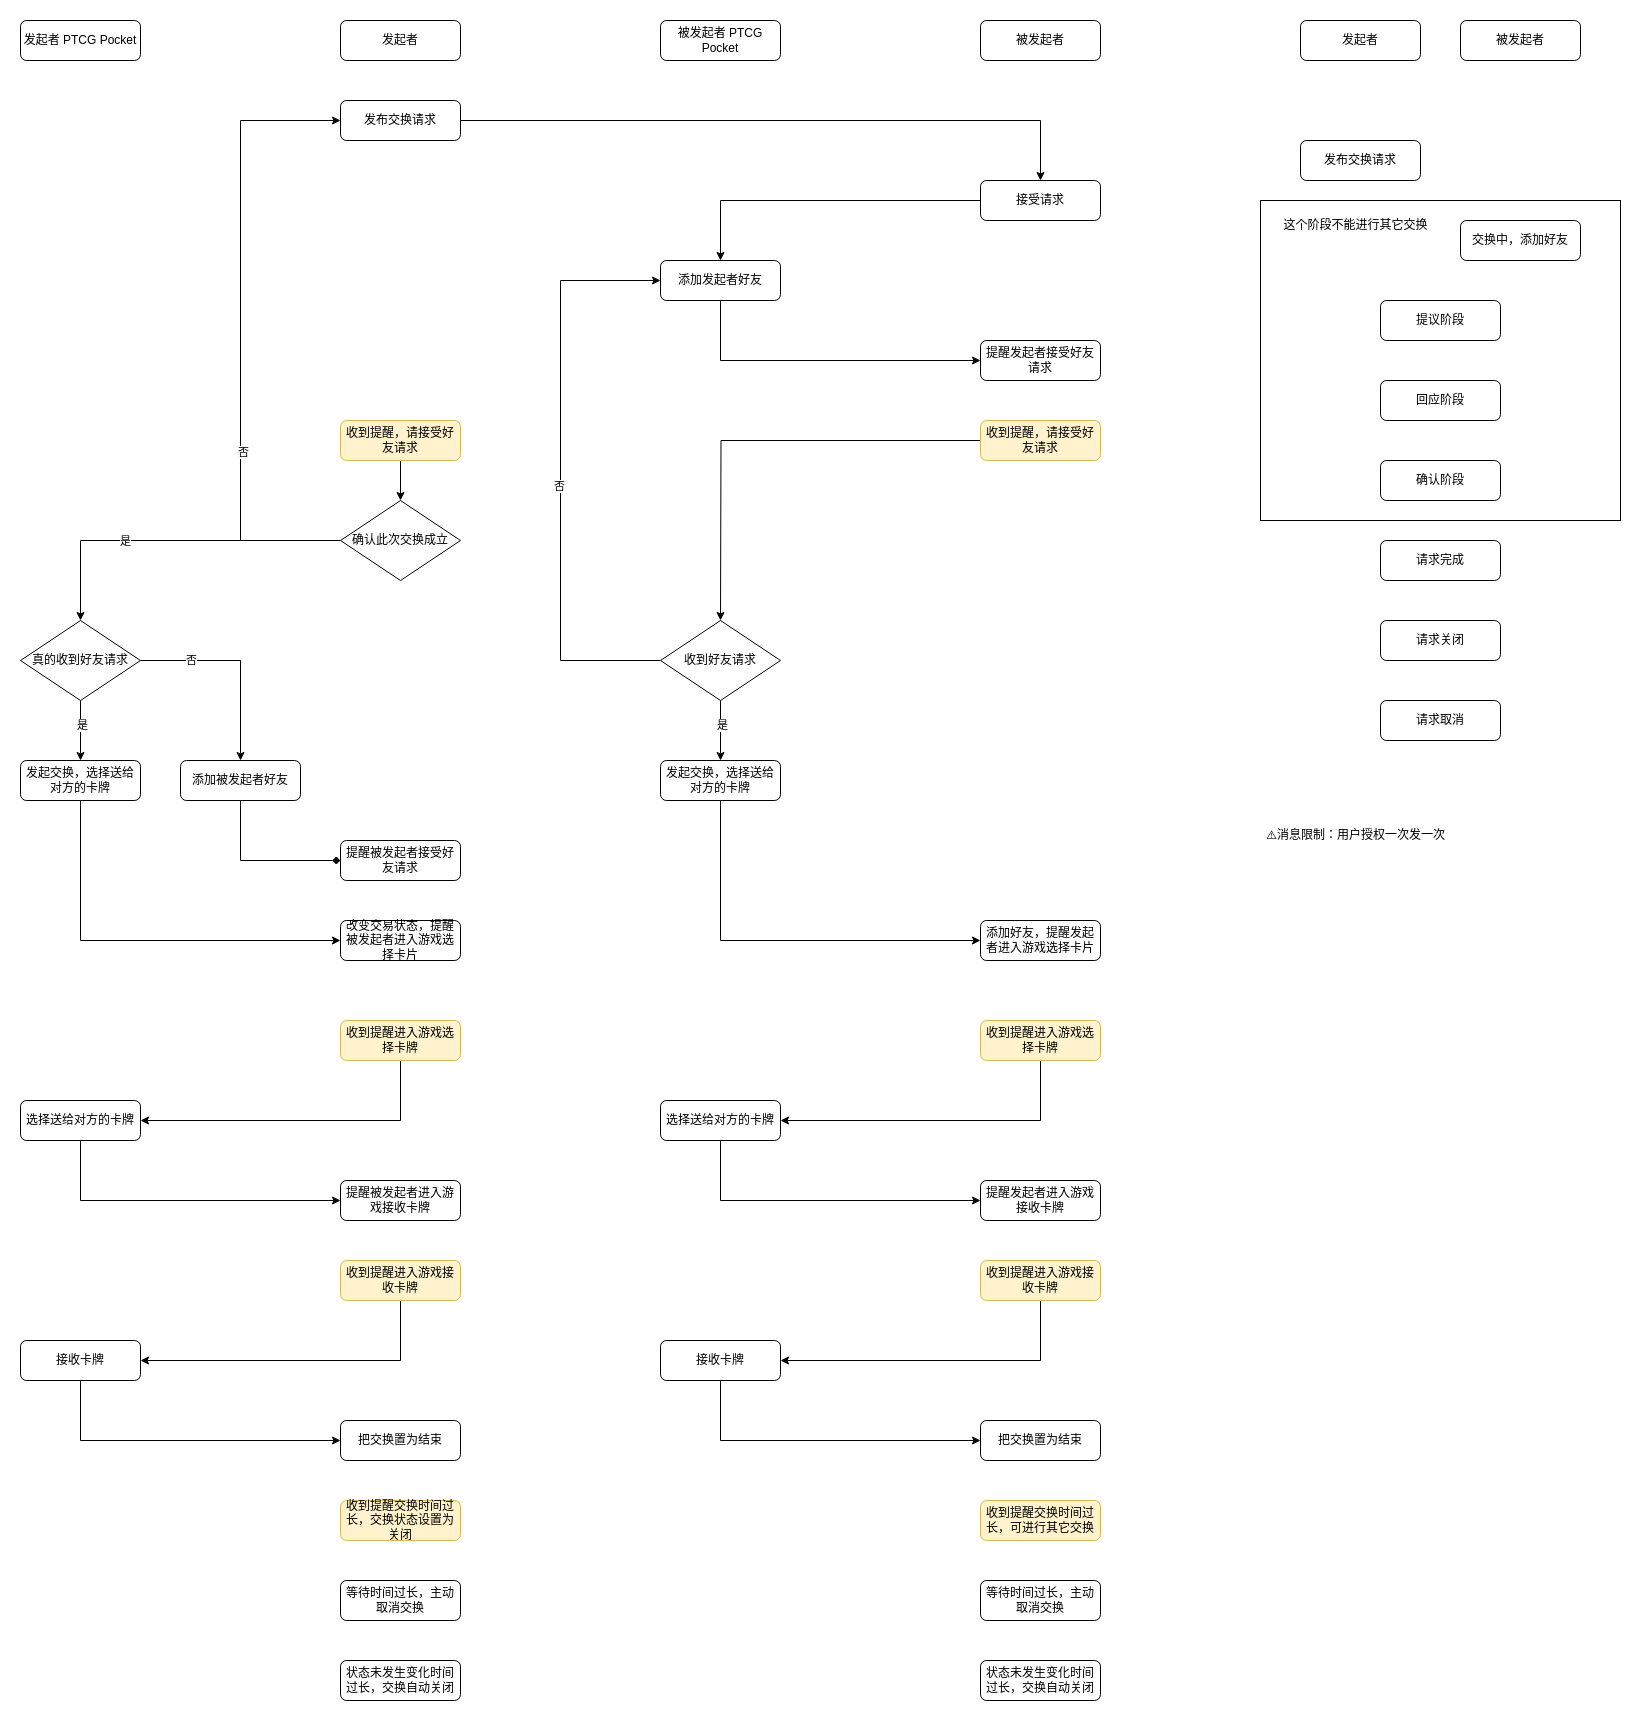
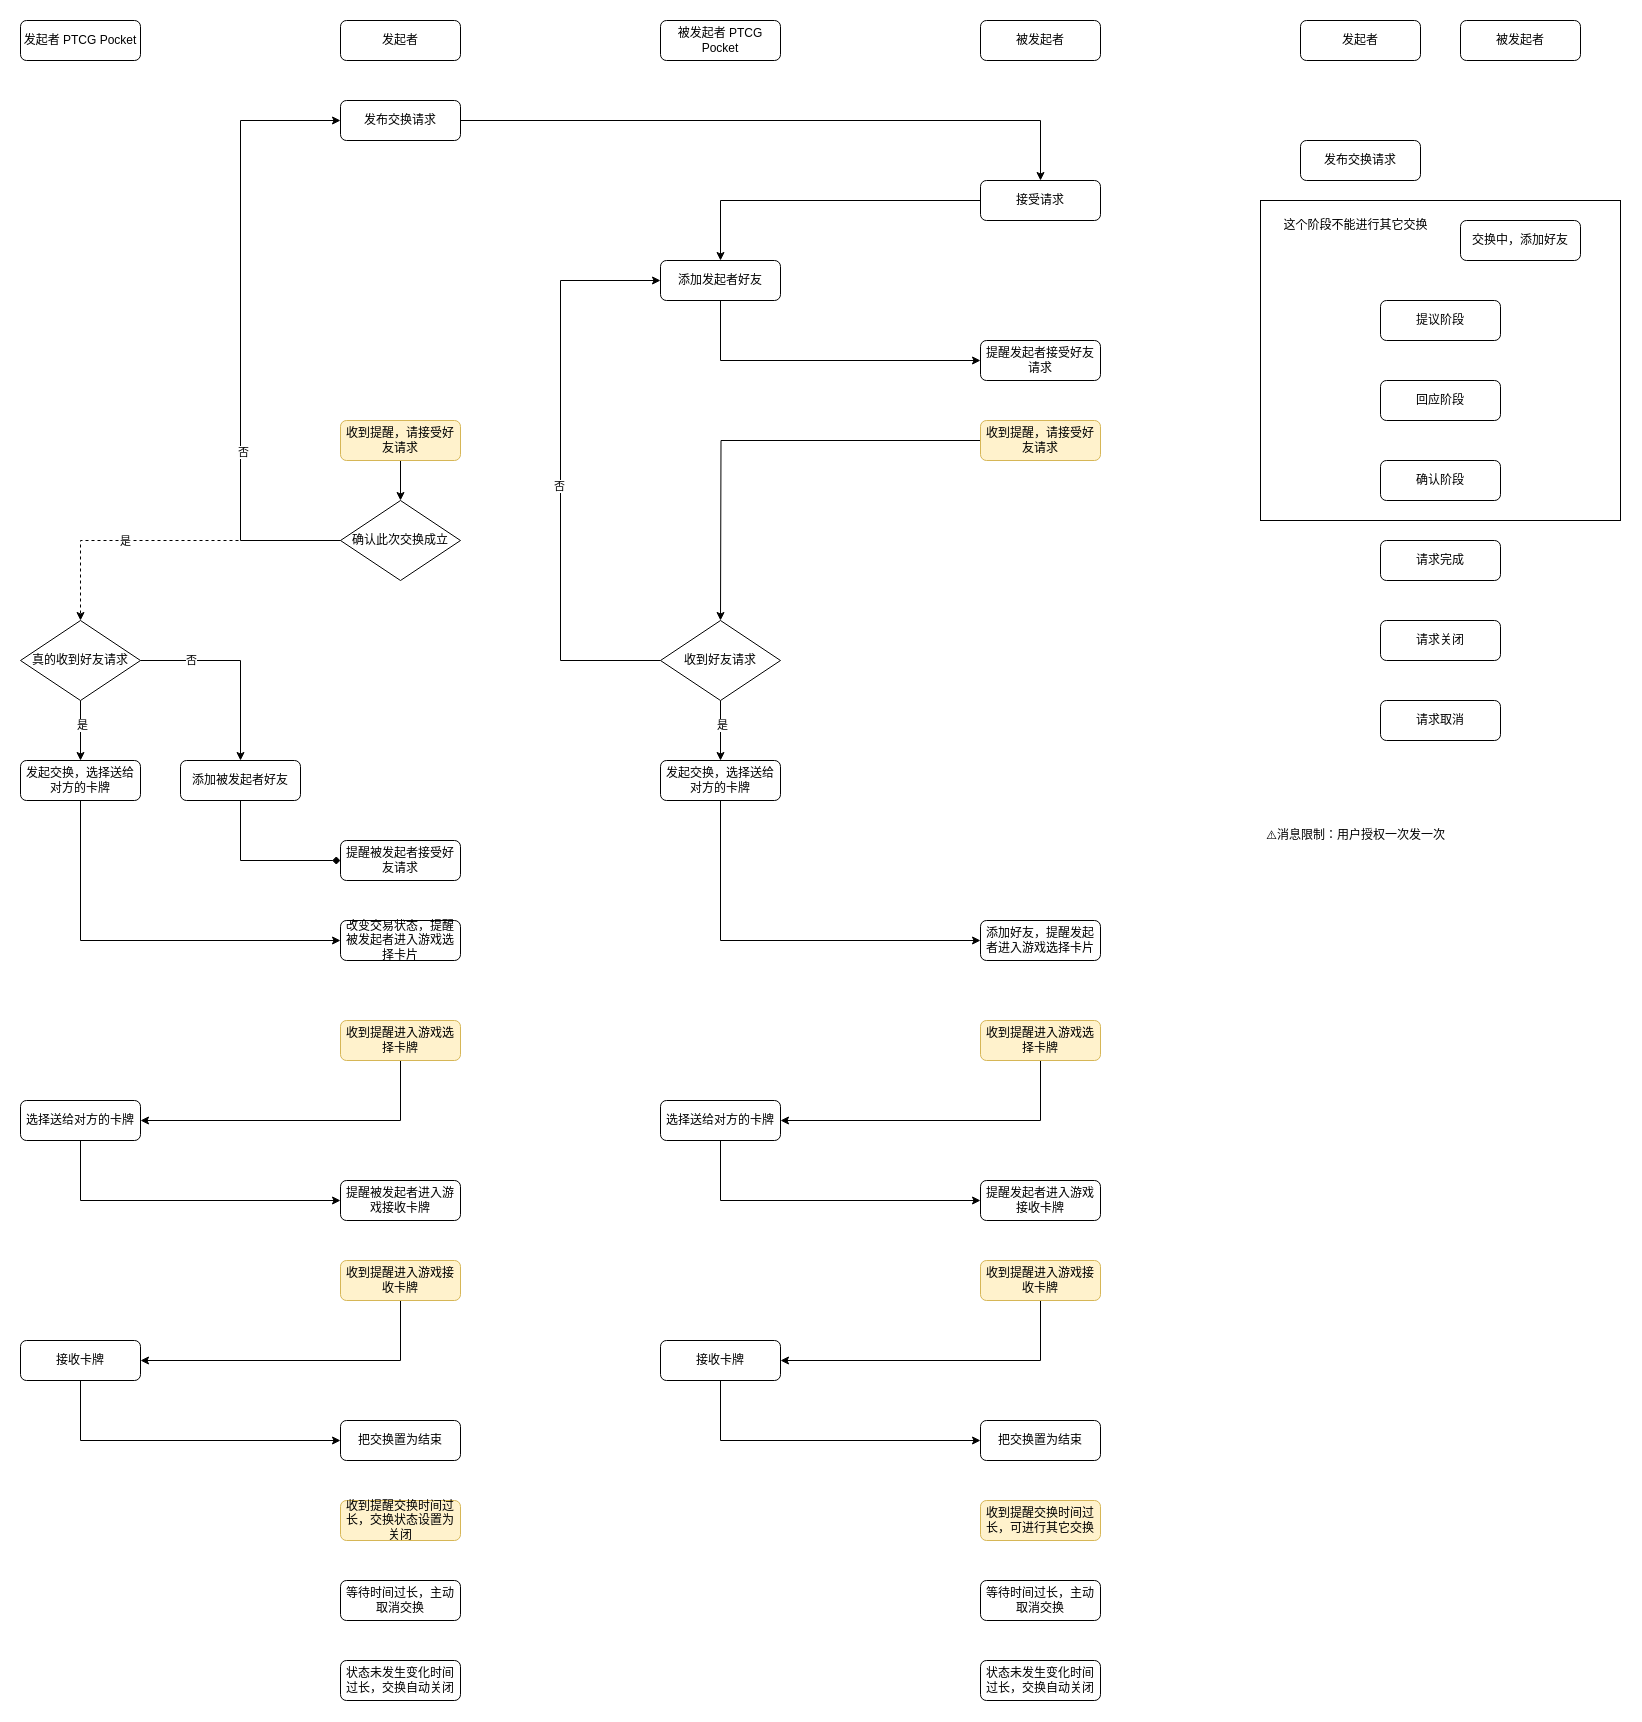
(81, 556) -> (81, 556)
